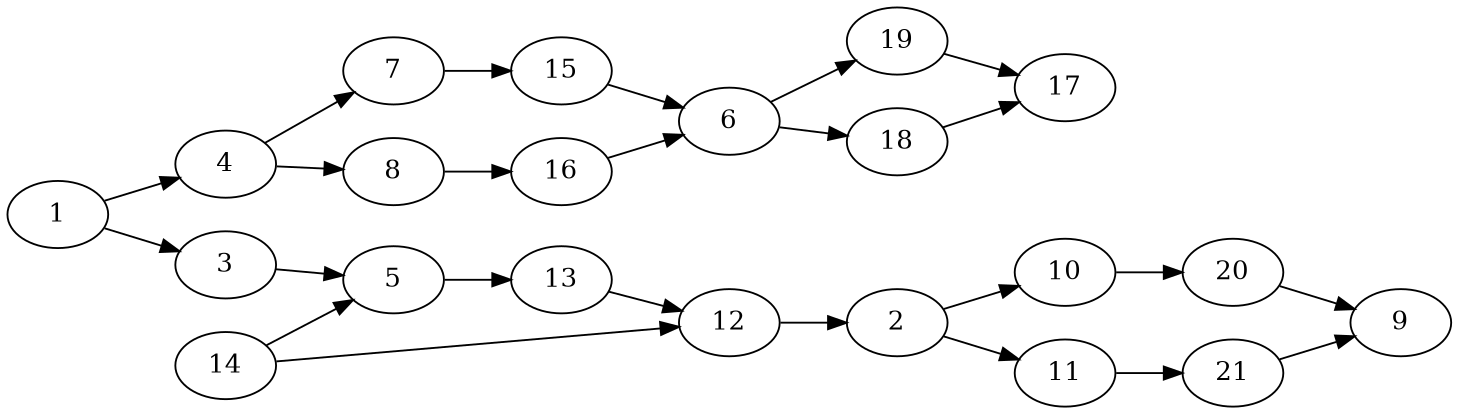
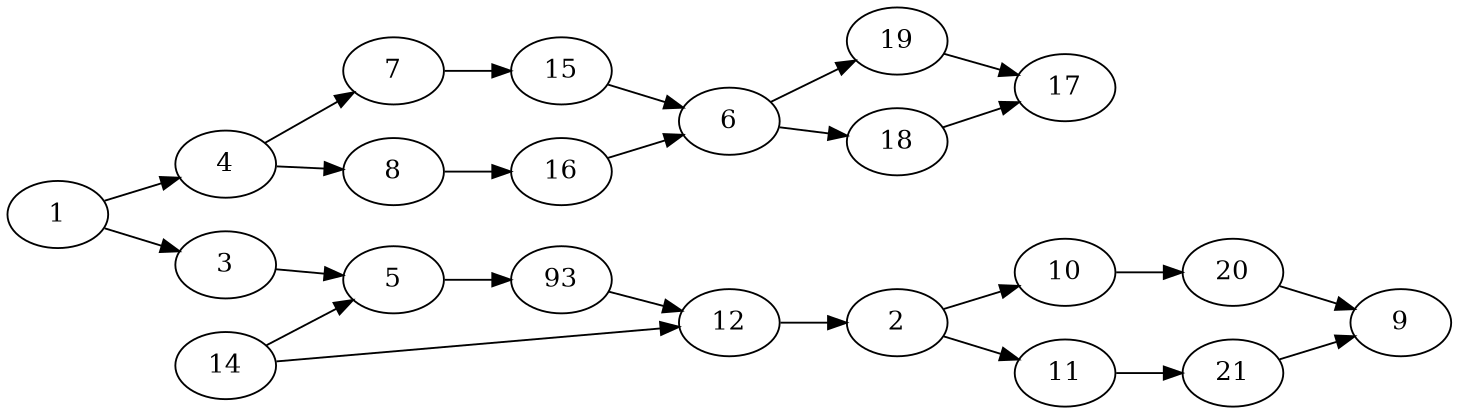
(561, 280) -> (561, 280)
